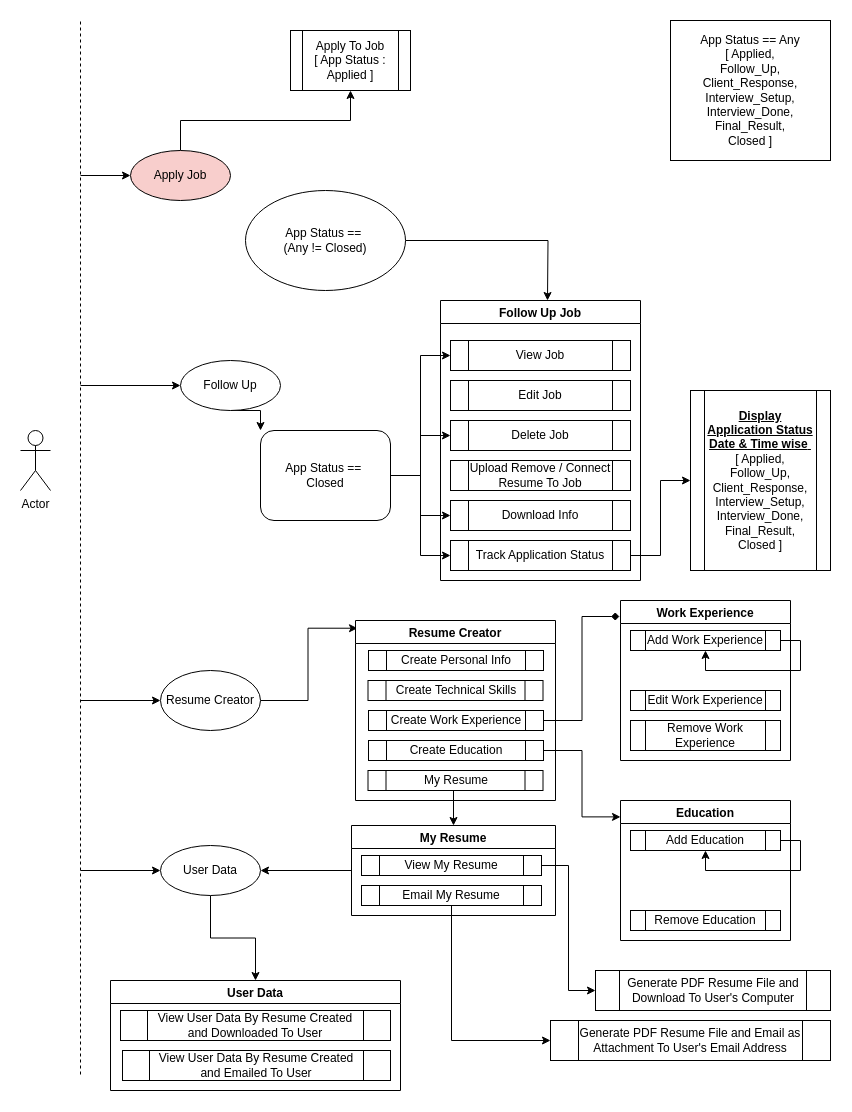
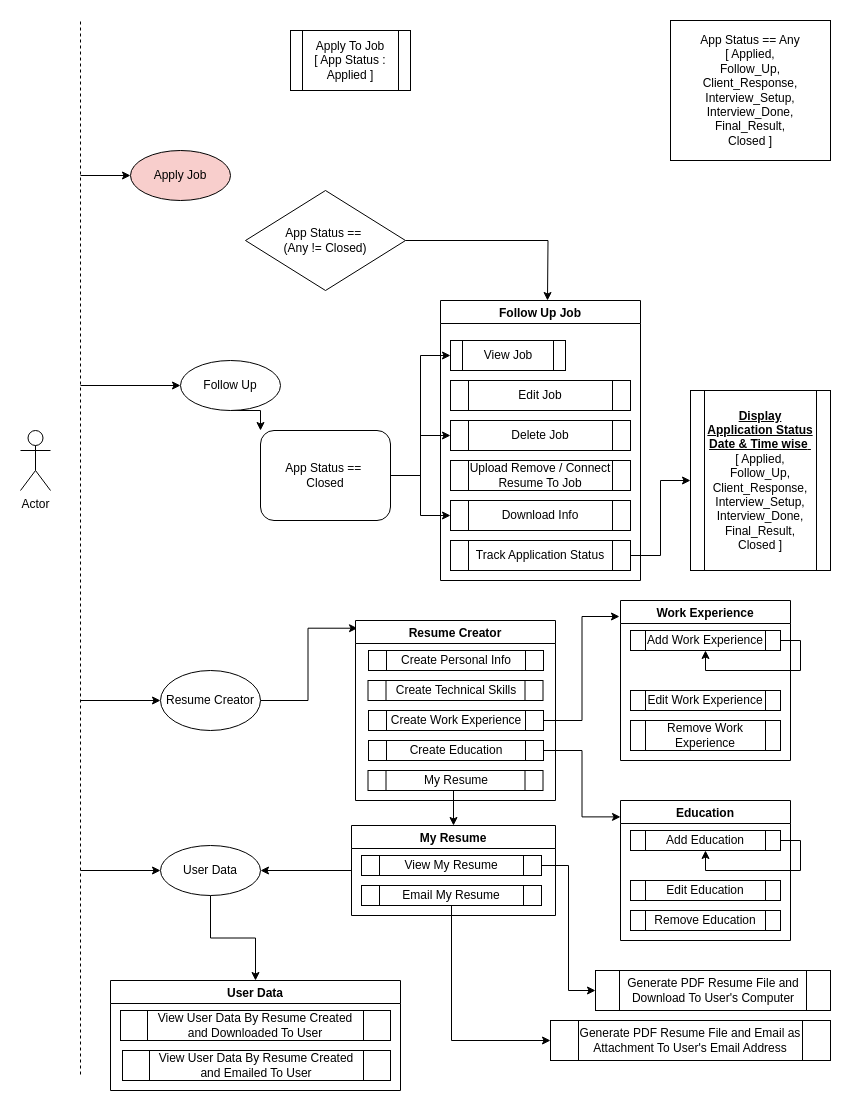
(262, 121) -> none
(326, 241) -> (326, 241)
(541, 356) -> (508, 356)
(421, 548) -> none
(611, 617) -> (611, 617)
none -> (706, 891)
